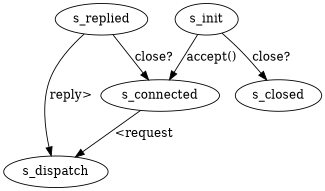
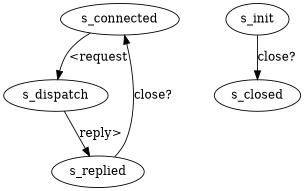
(186, 53) -> none
(48, 85) -> (75, 130)
